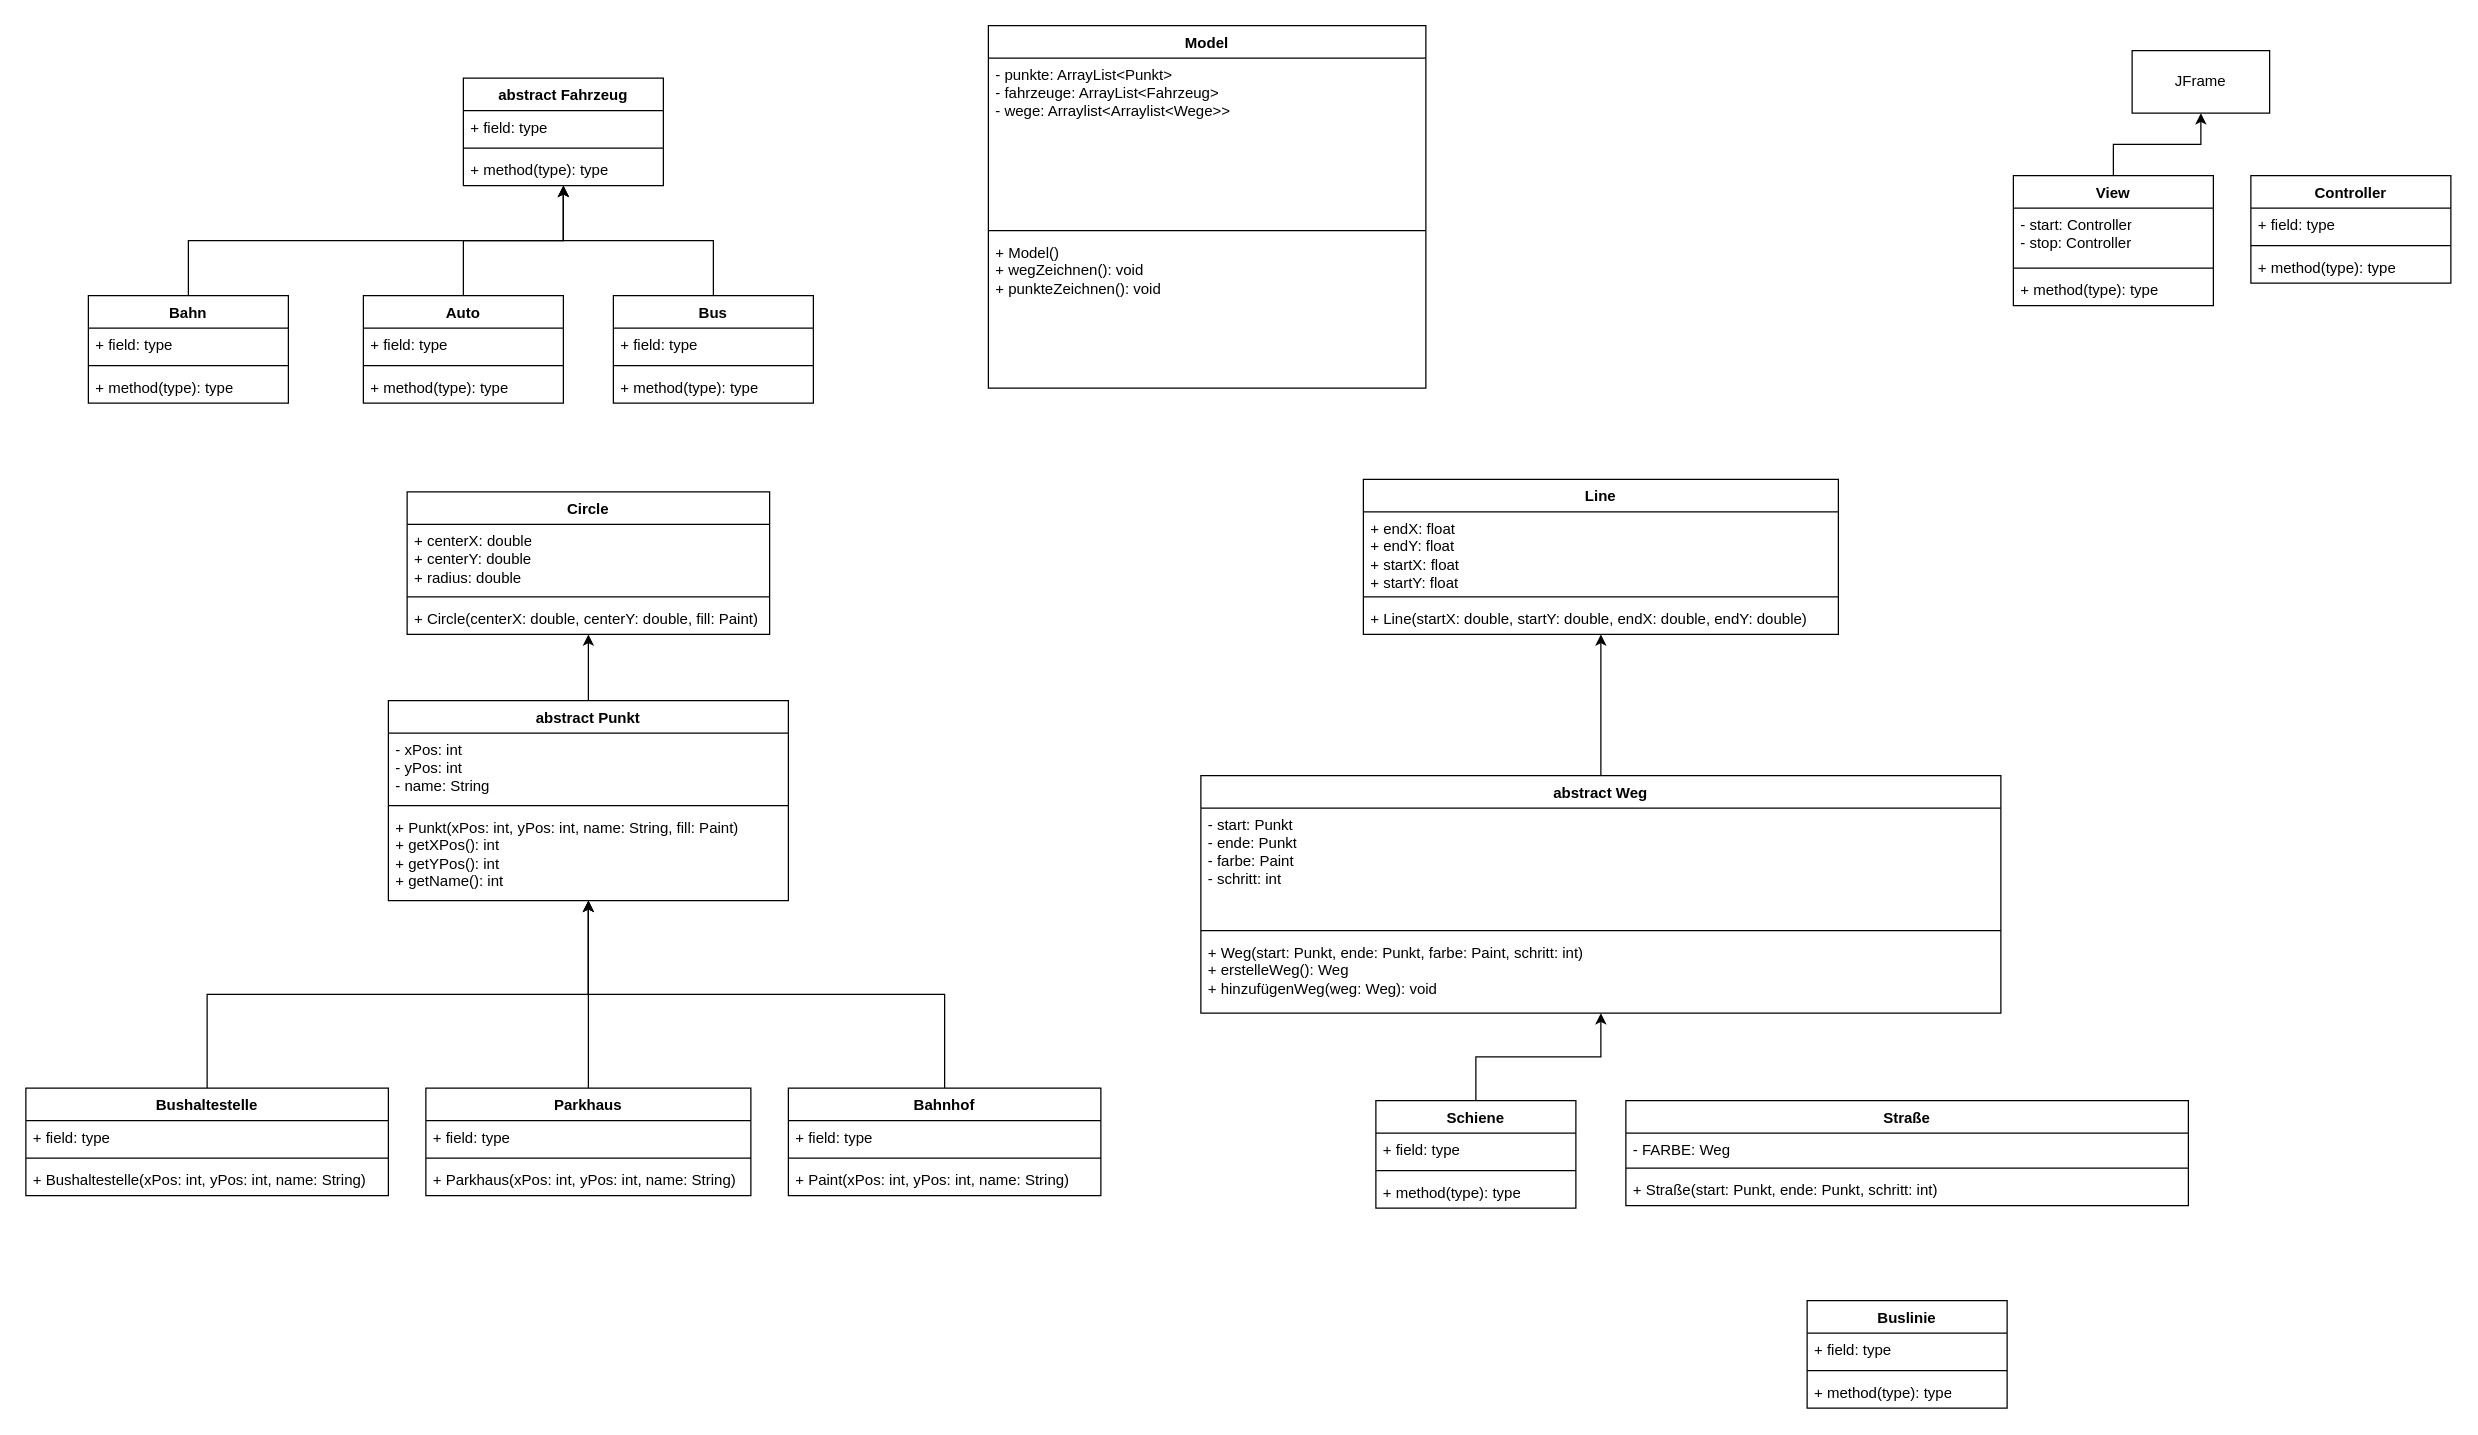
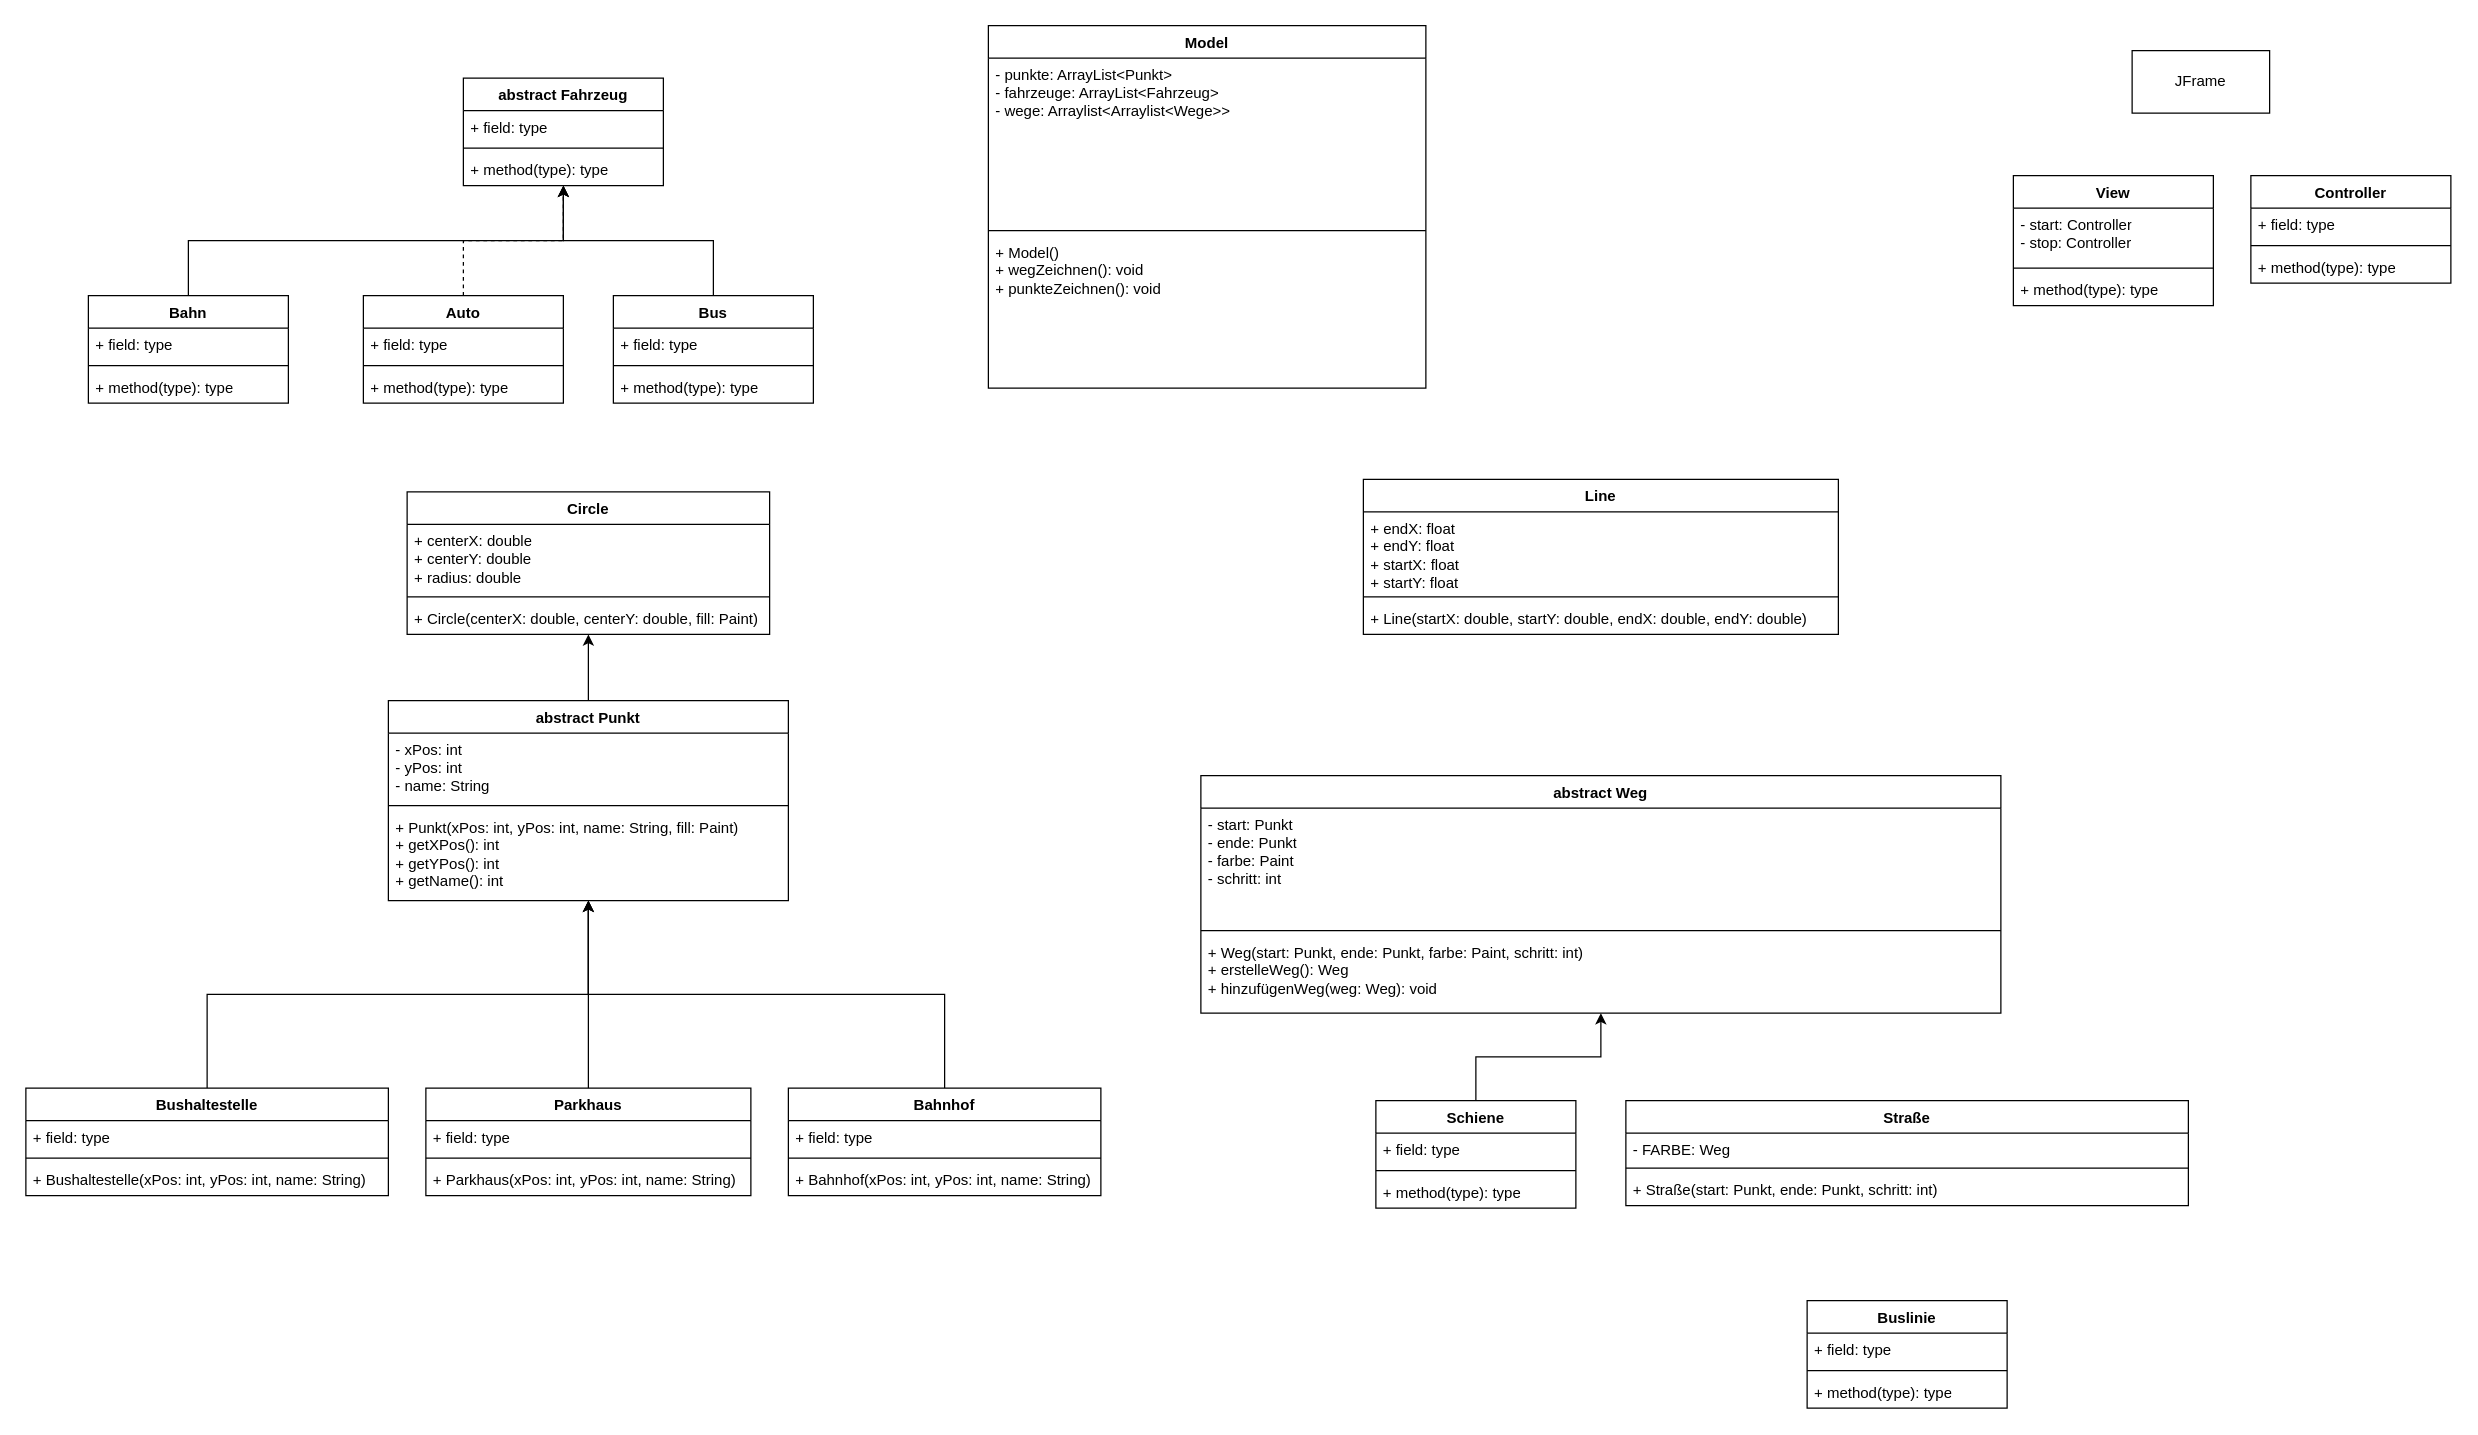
(2152, 144) -> none
(463, 268) -> (463, 268)
(1601, 709) -> none
(946, 1190) -> (946, 1190)
